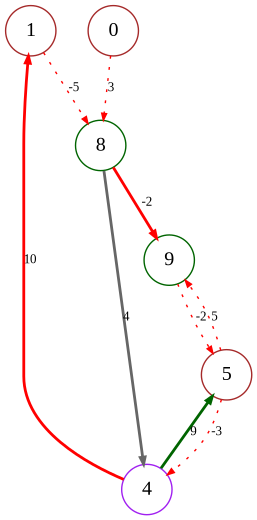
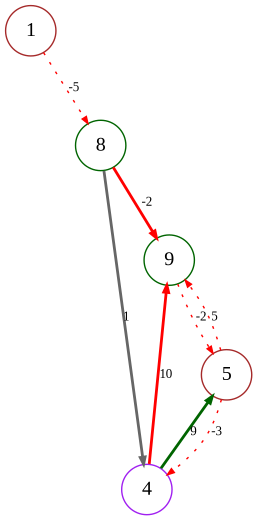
(113, 31) -> none
(24, 296) -> (158, 378)
(127, 317) -> (127, 317)
